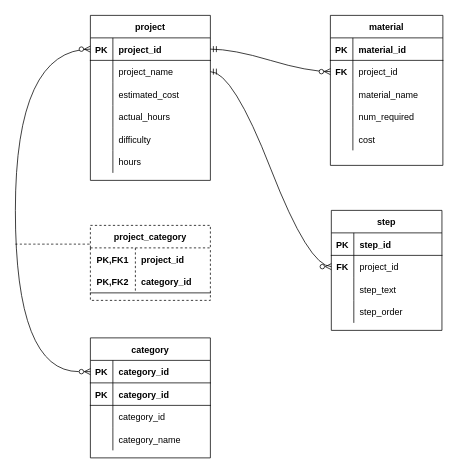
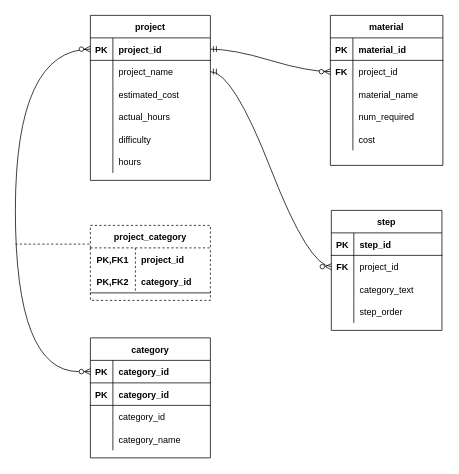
(382, 290) -> (392, 290)
